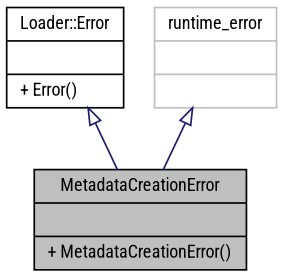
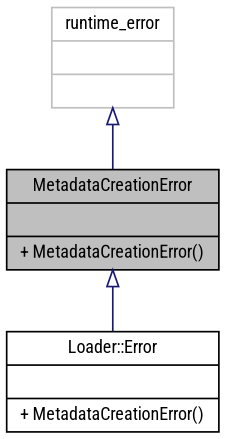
(49, 90) -> (113, 414)
(106, 146) -> (113, 309)
